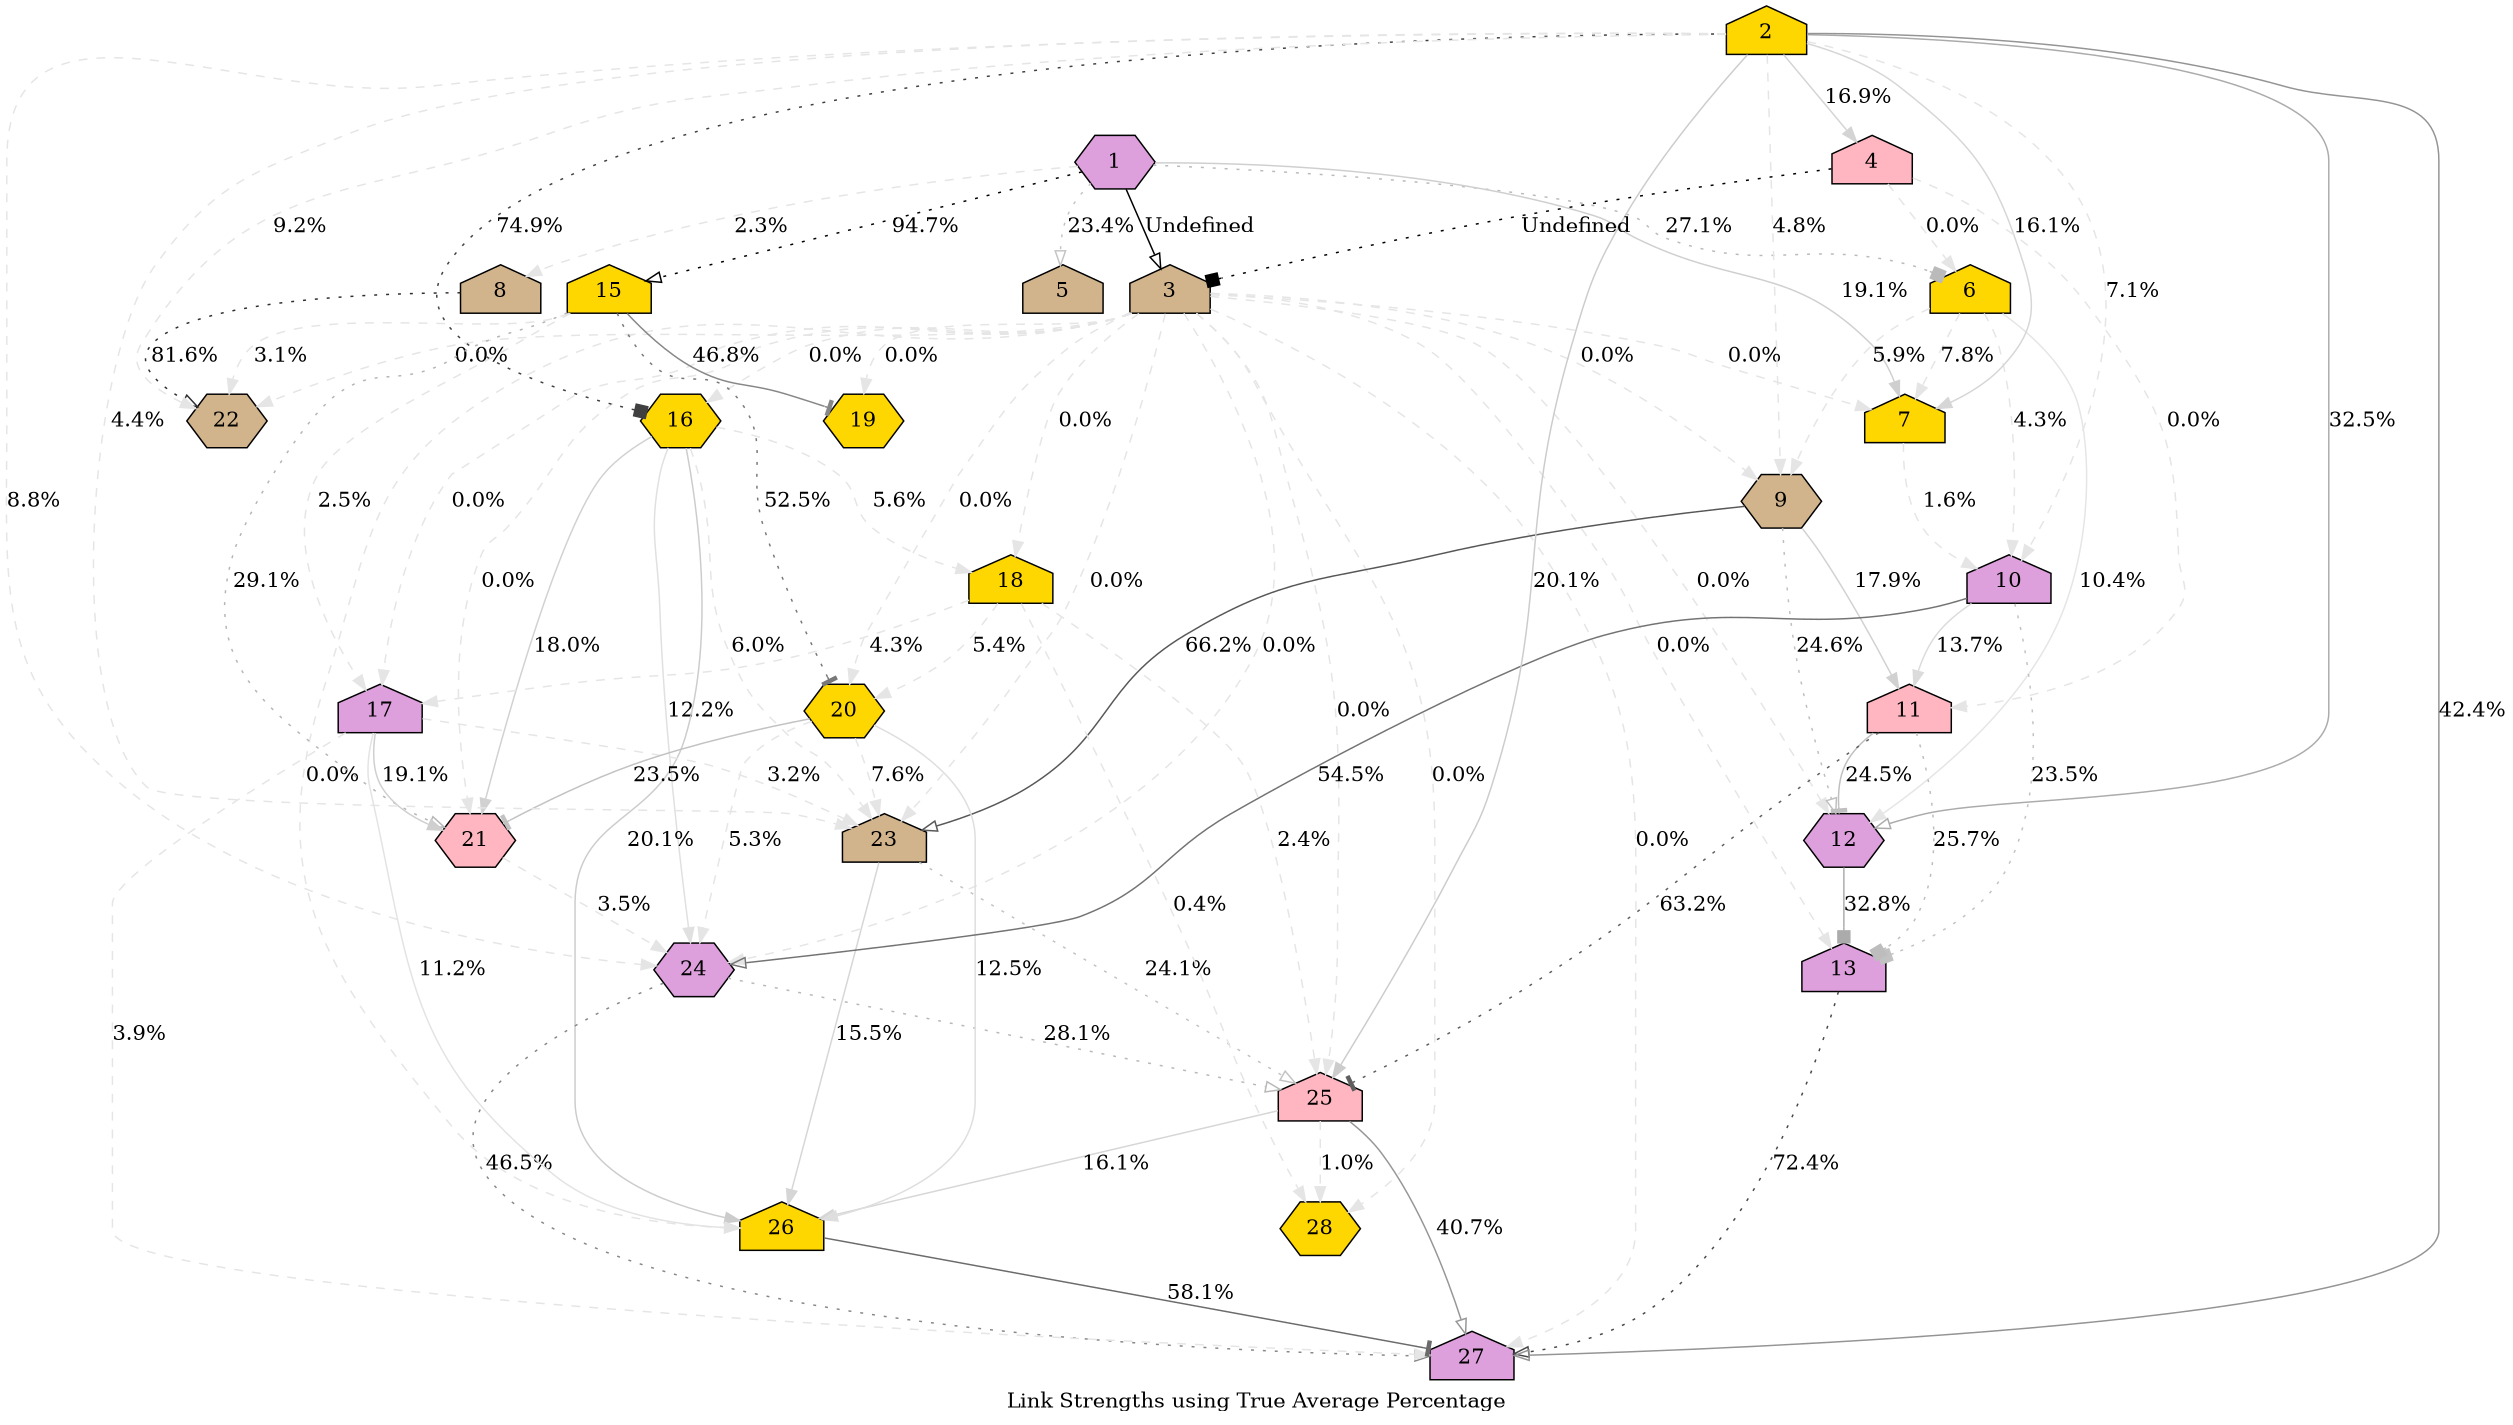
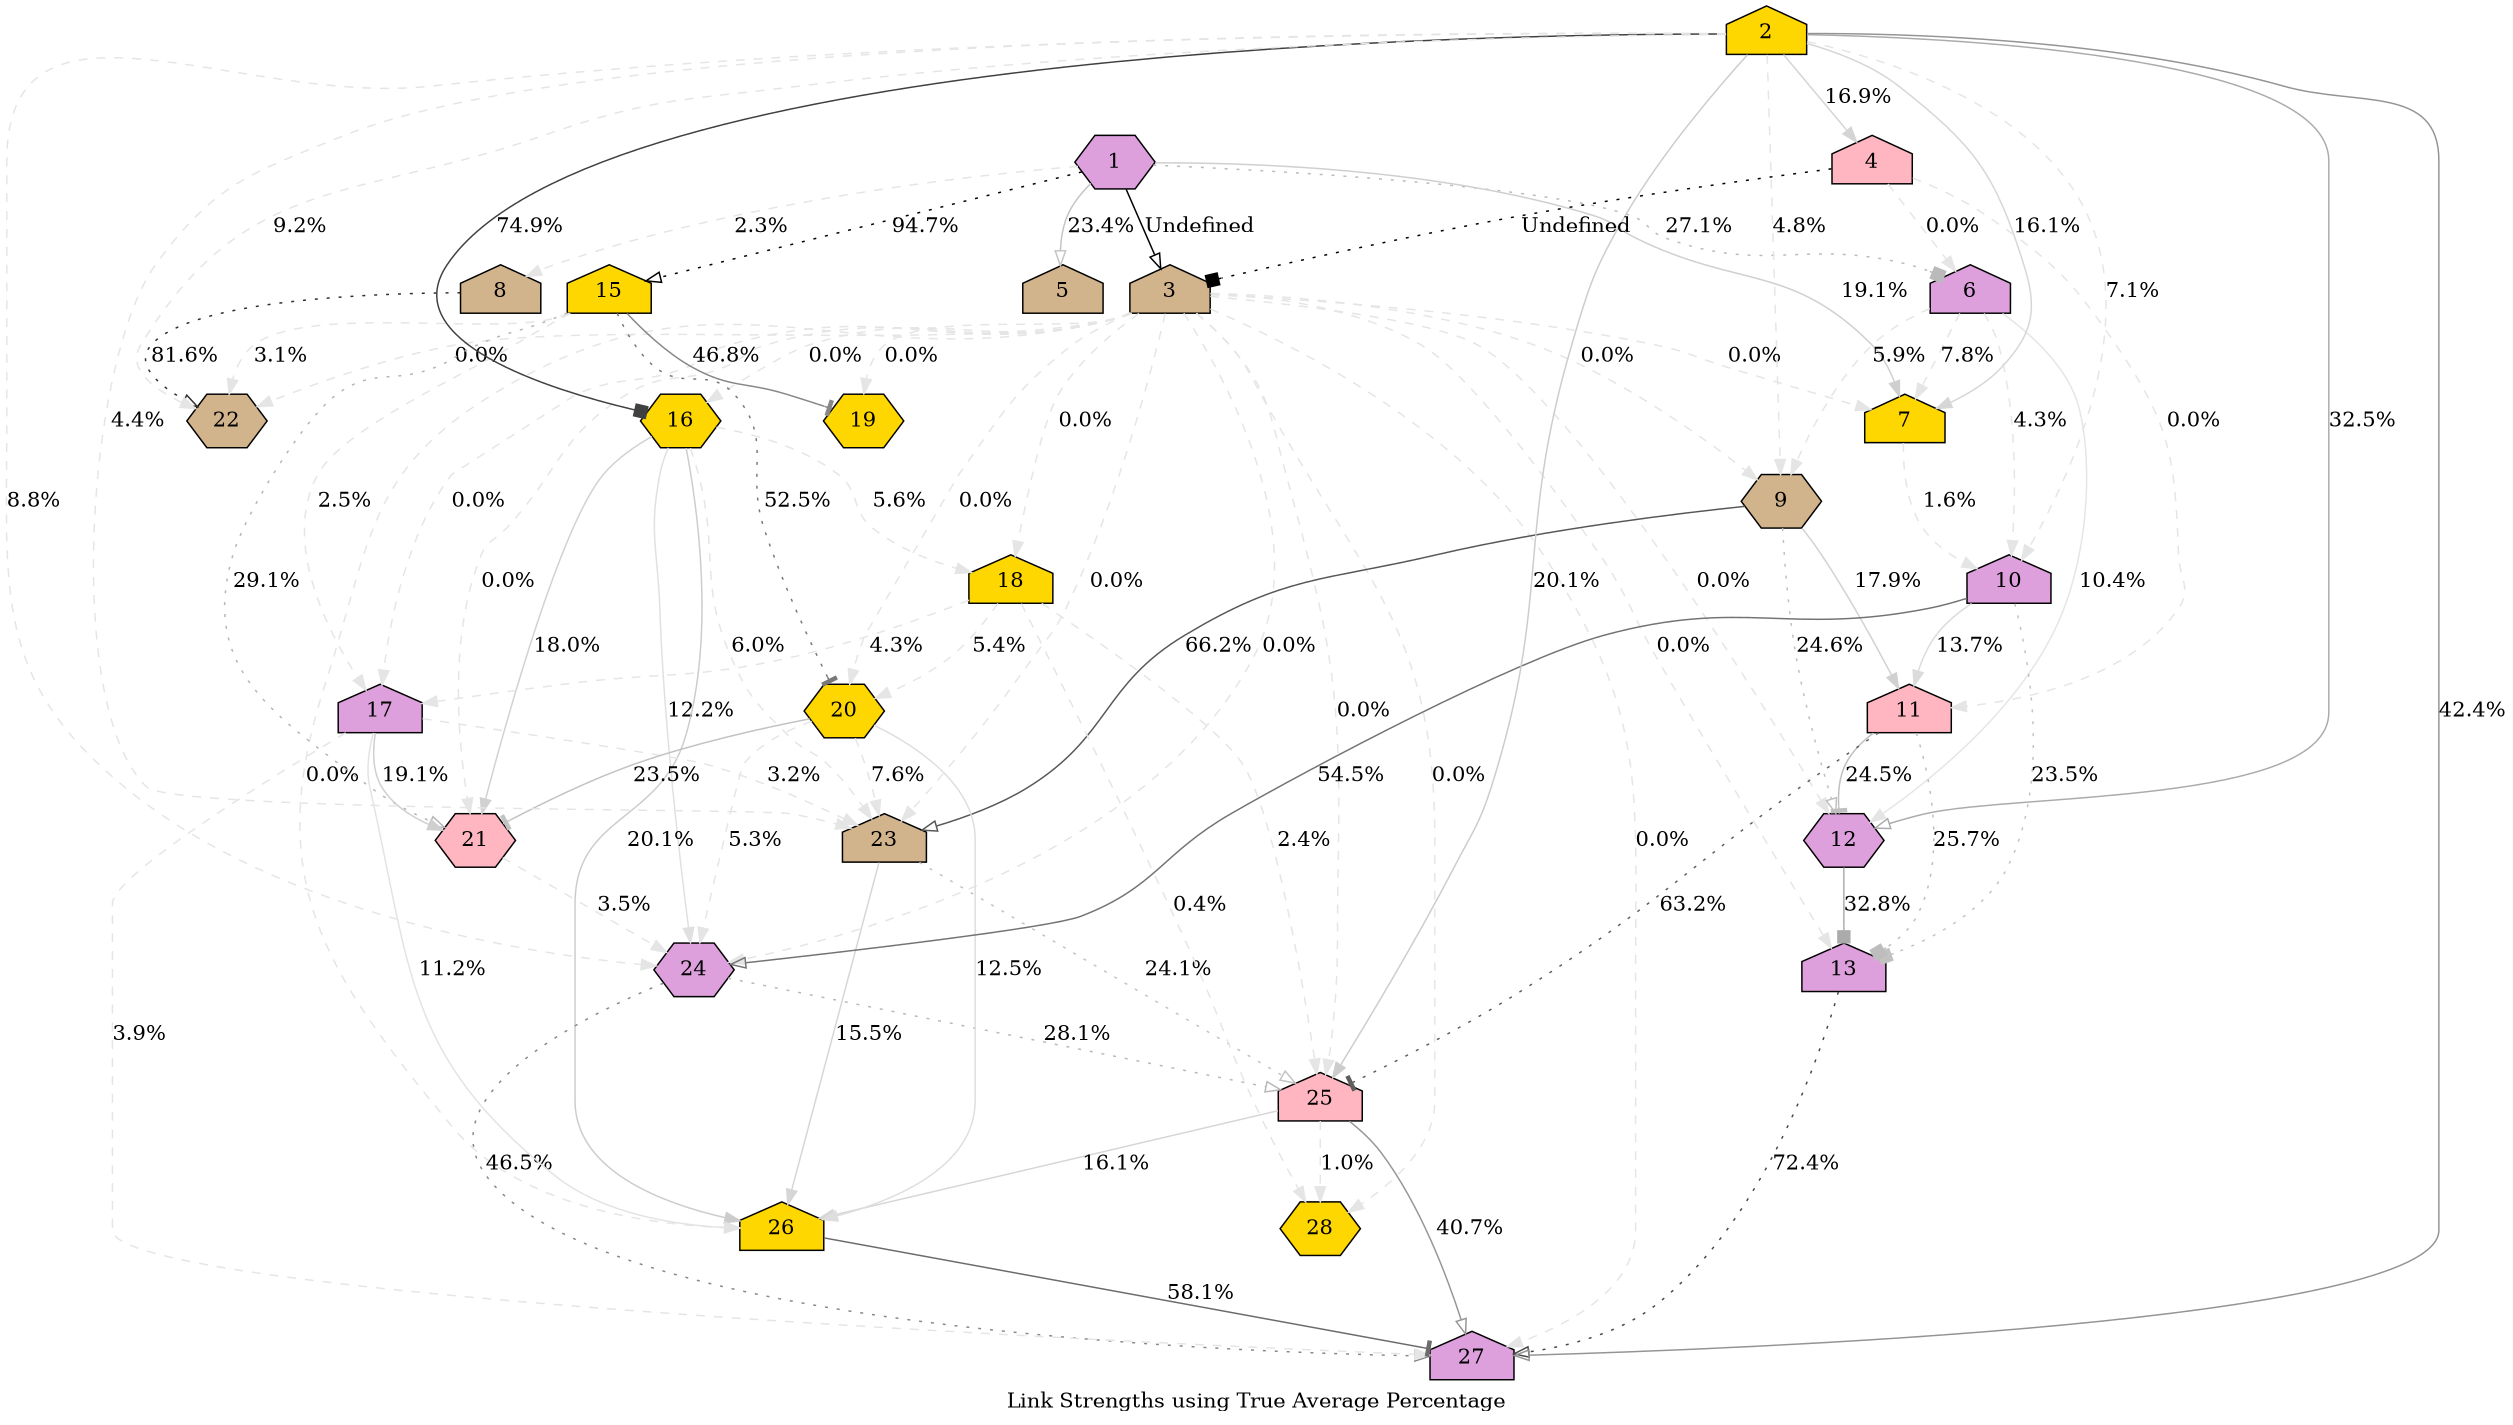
(932, 86) -> (932, 86)
(1068, 214) -> (1068, 214)
(1970, 292) -> (1970, 292)
